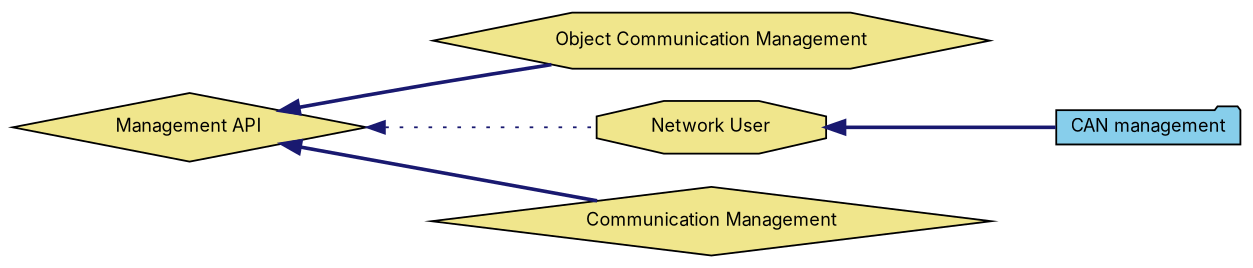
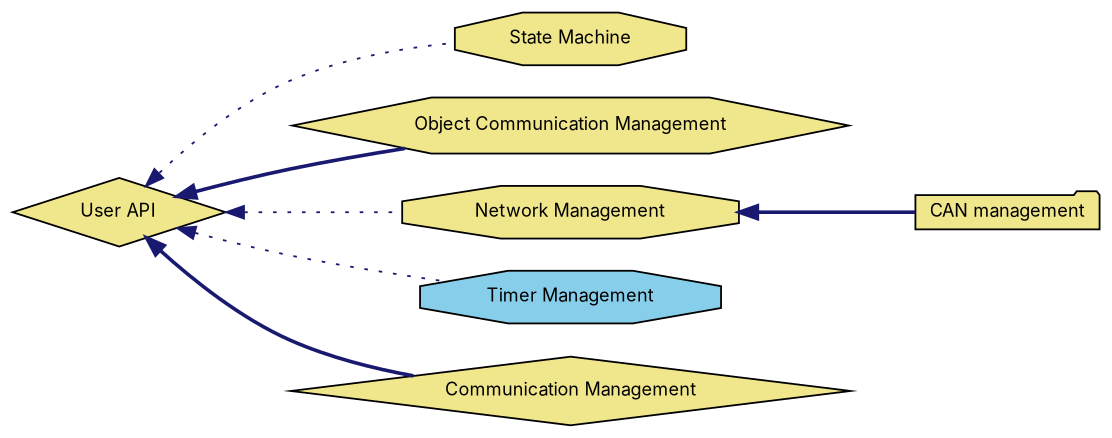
none -> (571, 39)
(190, 127) -> (119, 212)
(711, 127) -> (571, 212)
(1148, 127) -> (1008, 212)
none -> (571, 297)
